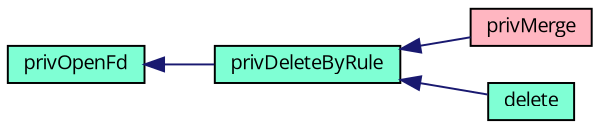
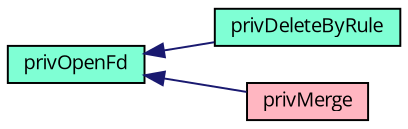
(445, 41) -> (205, 85)
(531, 102) -> none
